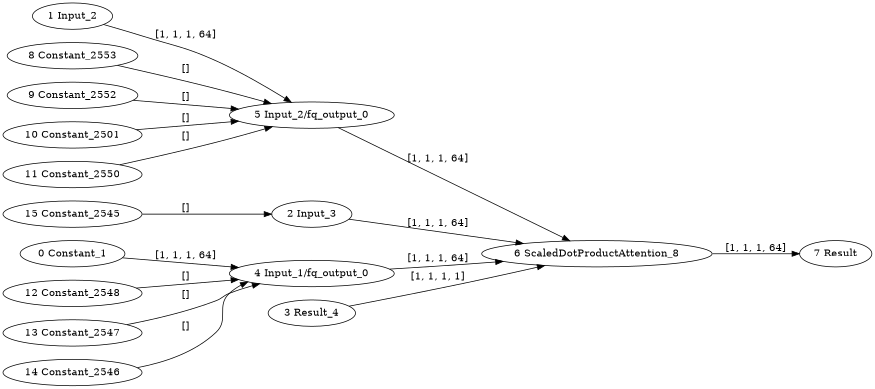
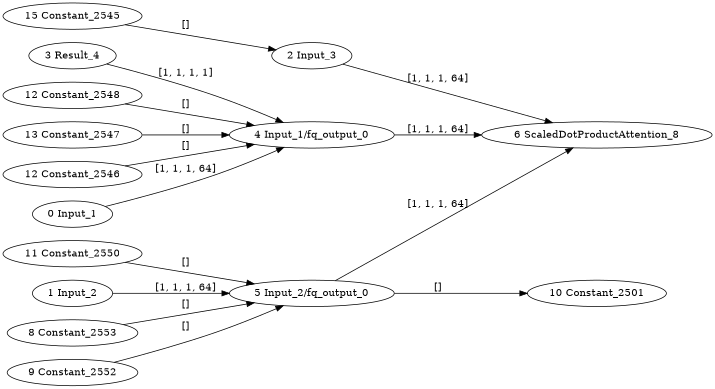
(184, 126) -> (457, 293)
(73, 254) -> (73, 214)
(836, 254) -> none
(443, 287) -> (193, 88)
(73, 373) -> (73, 175)
